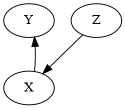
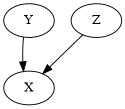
(35, 59) -> (23, 49)
